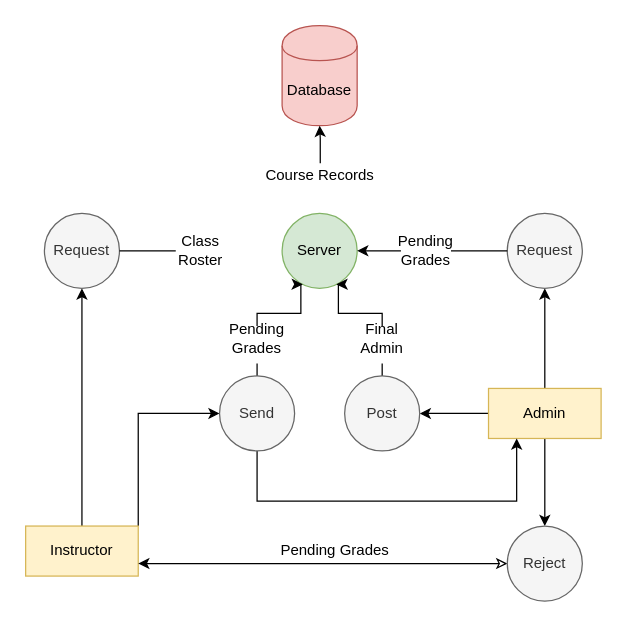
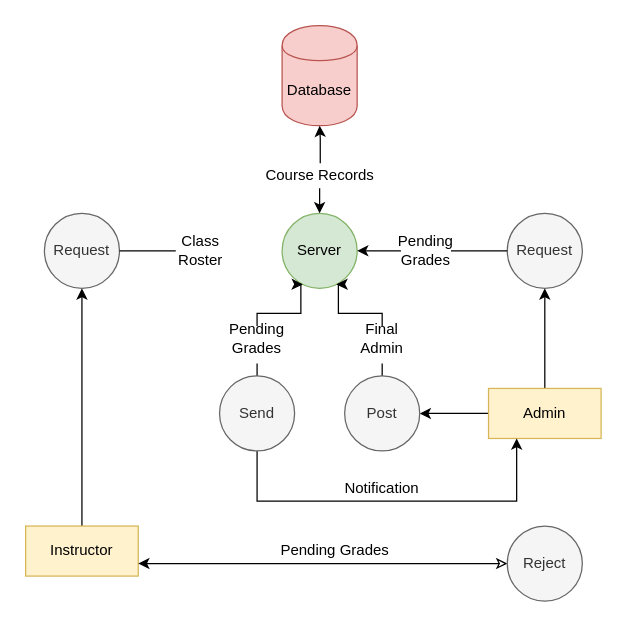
none -> (319, 197)
(138, 433) -> none
(544, 478) -> none
none -> (382, 488)
